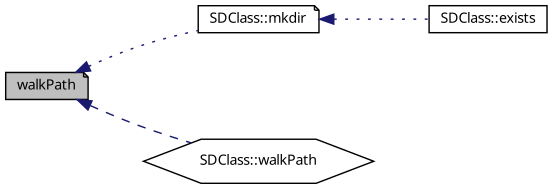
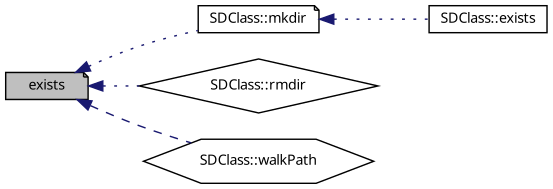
(47, 86) -> (47, 86)
none -> (259, 86)
